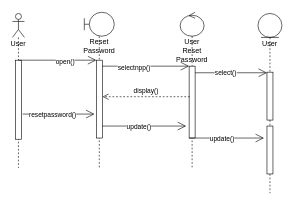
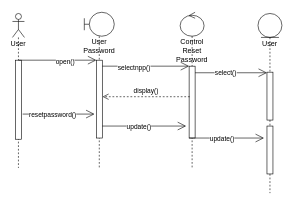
(99, 47) -> (99, 47)
(192, 55) -> (192, 55)
